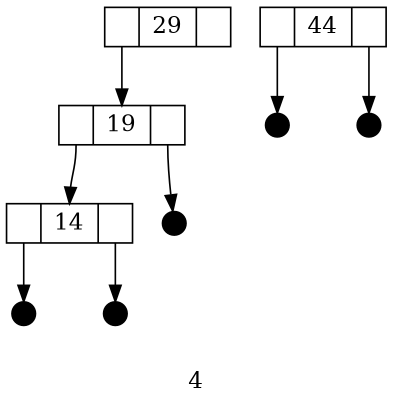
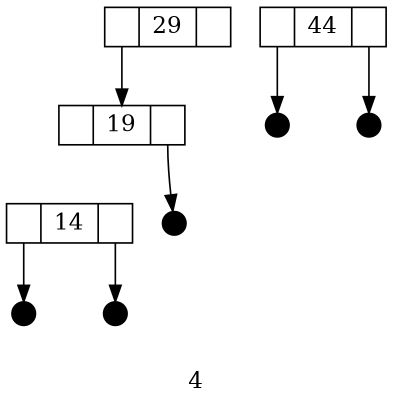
(74, 166) -> none
